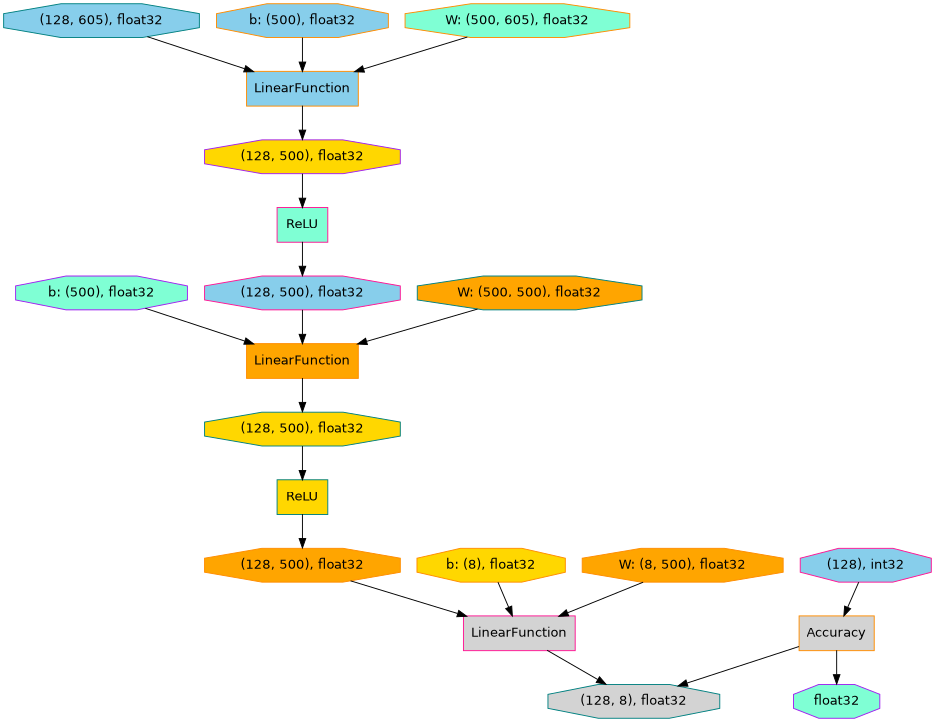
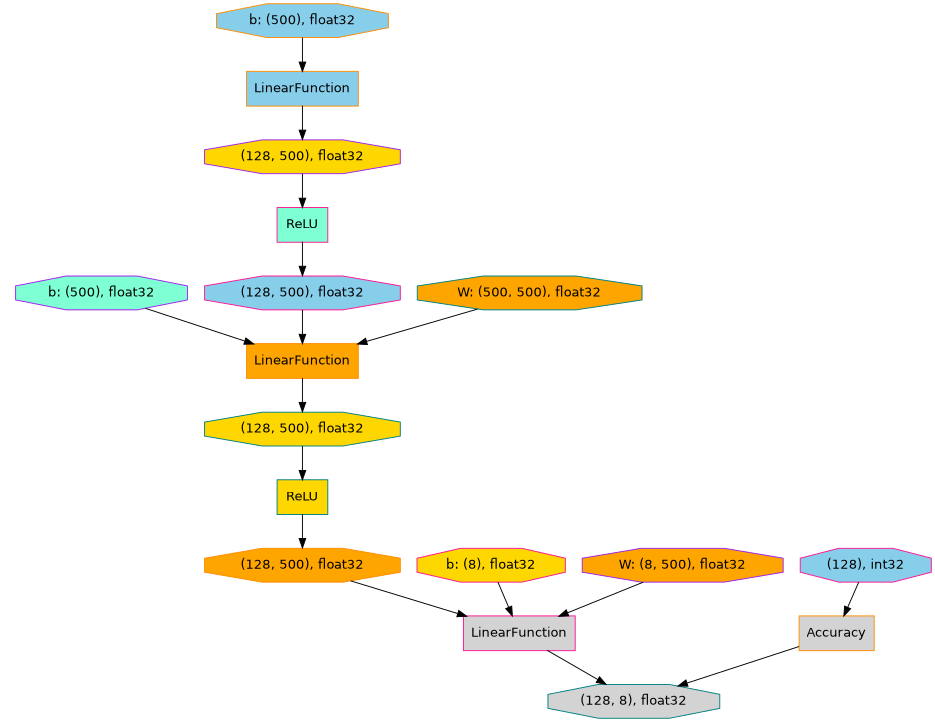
(102, 21) -> none
(517, 21) -> none
(491, 565) -> (491, 565)
(683, 565) -> (683, 565)
(837, 701) -> none
